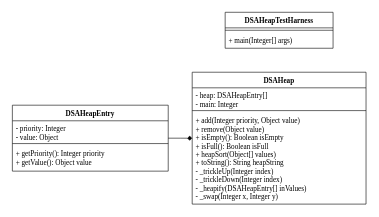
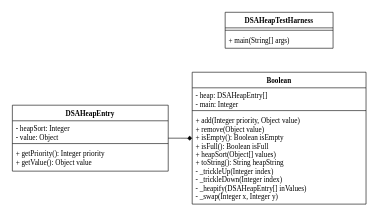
(270, 41) -> (267, 41)
(279, 80) -> (279, 80)
(49, 129) -> (51, 129)
